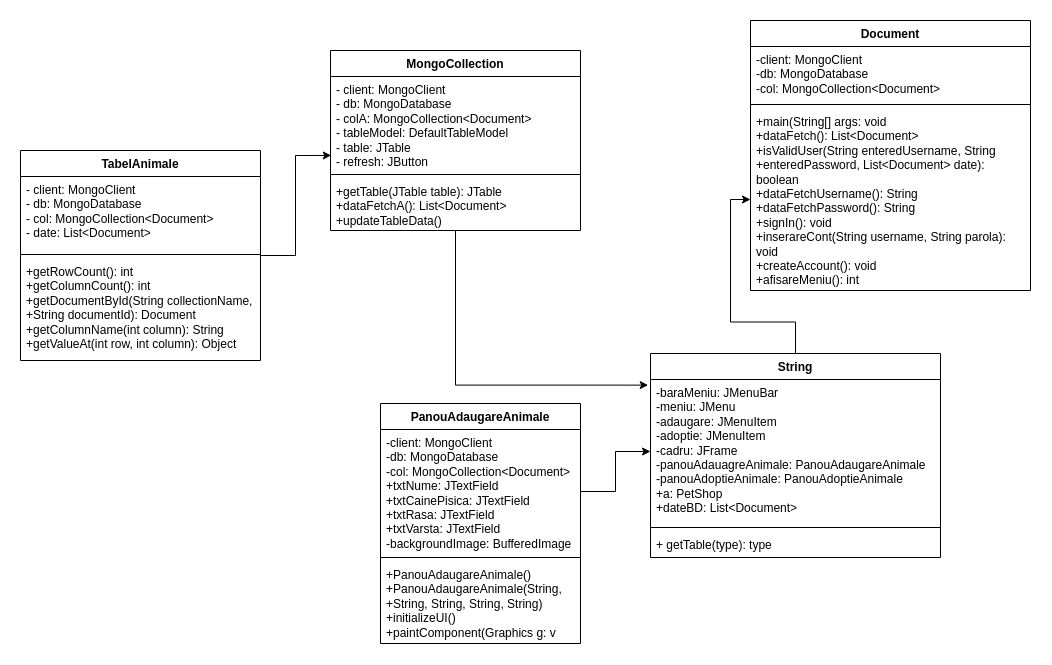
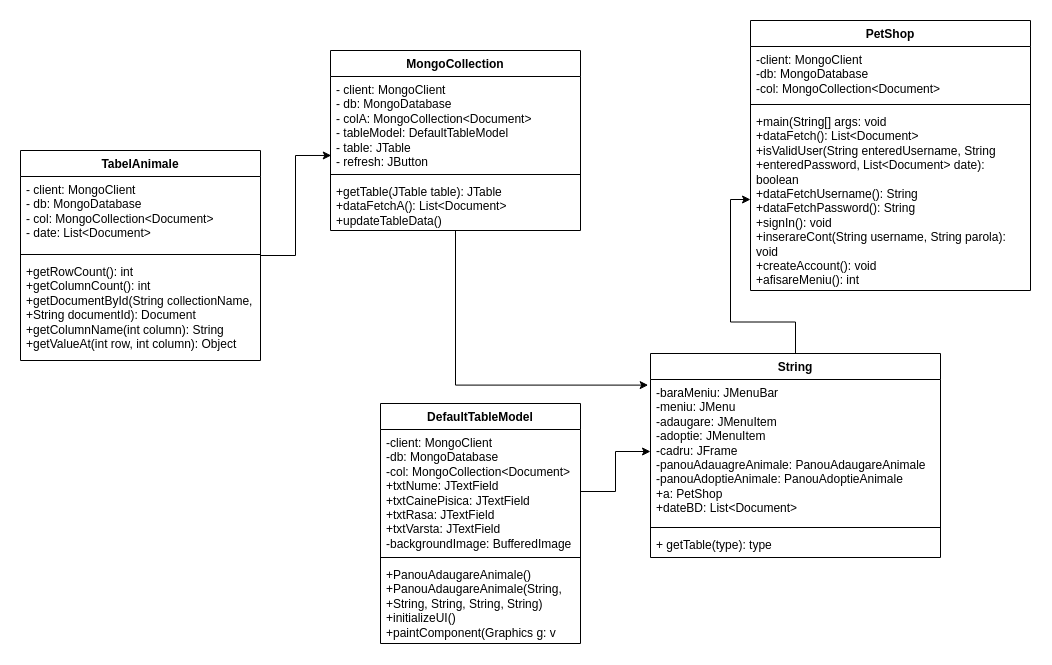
(891, 35) -> (891, 35)
(481, 418) -> (481, 418)
